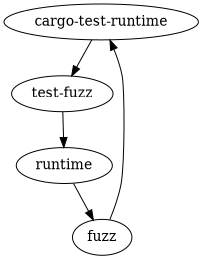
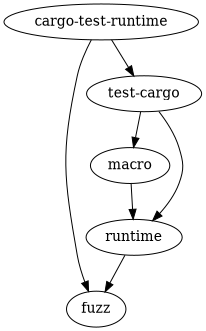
(62, 94) -> (144, 94)
(124, 135) -> (66, 160)
none -> (130, 166)
